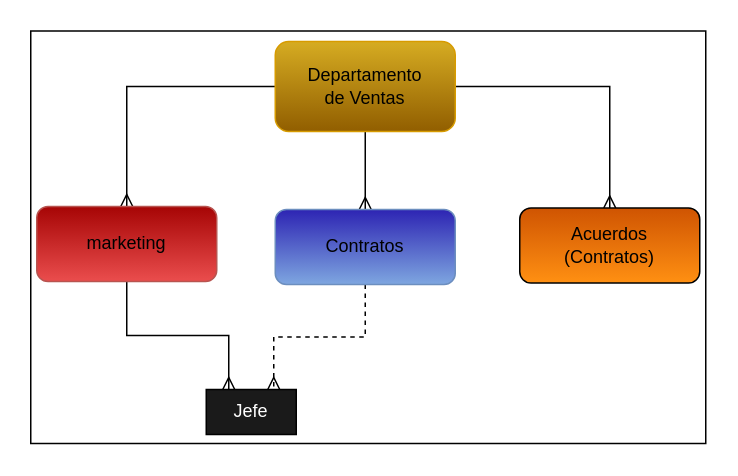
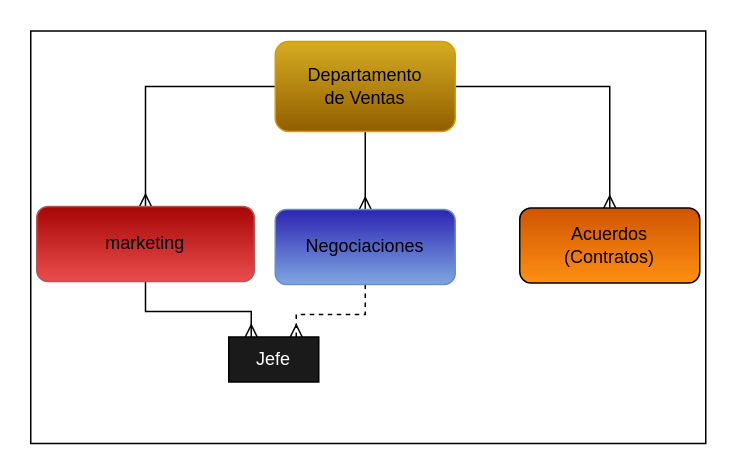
(127, 244) -> (146, 244)
(365, 247) -> (365, 247)
(251, 412) -> (274, 359)
